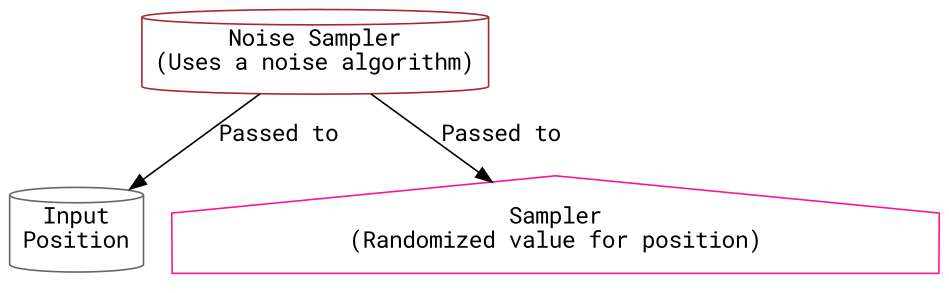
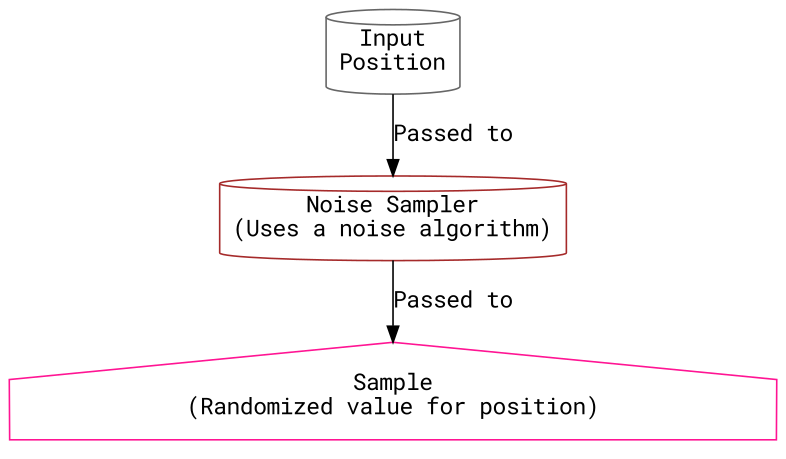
(202, 137) -> (393, 127)
(556, 230) -> (393, 396)
